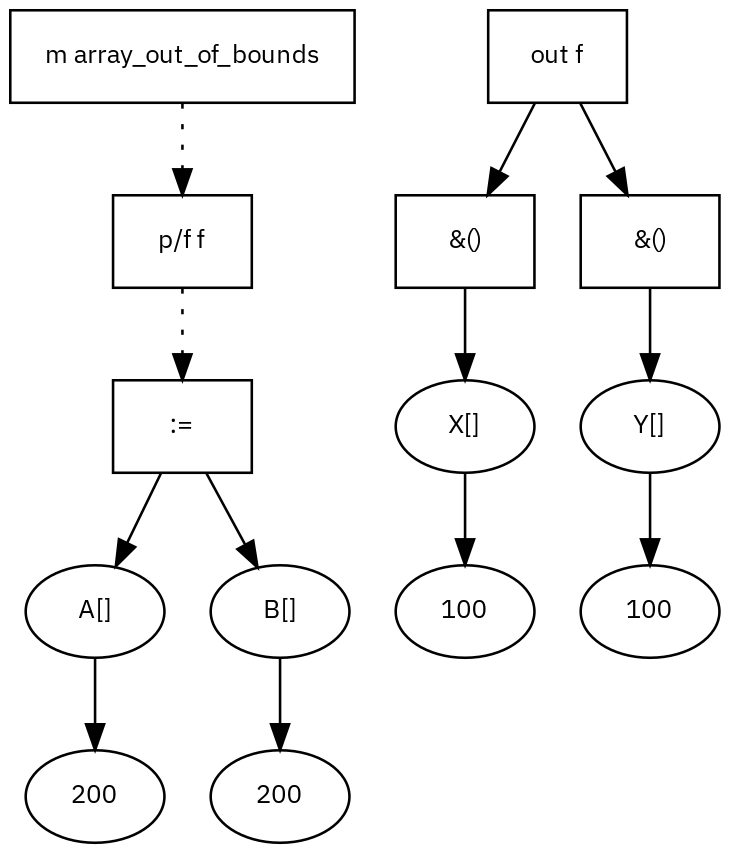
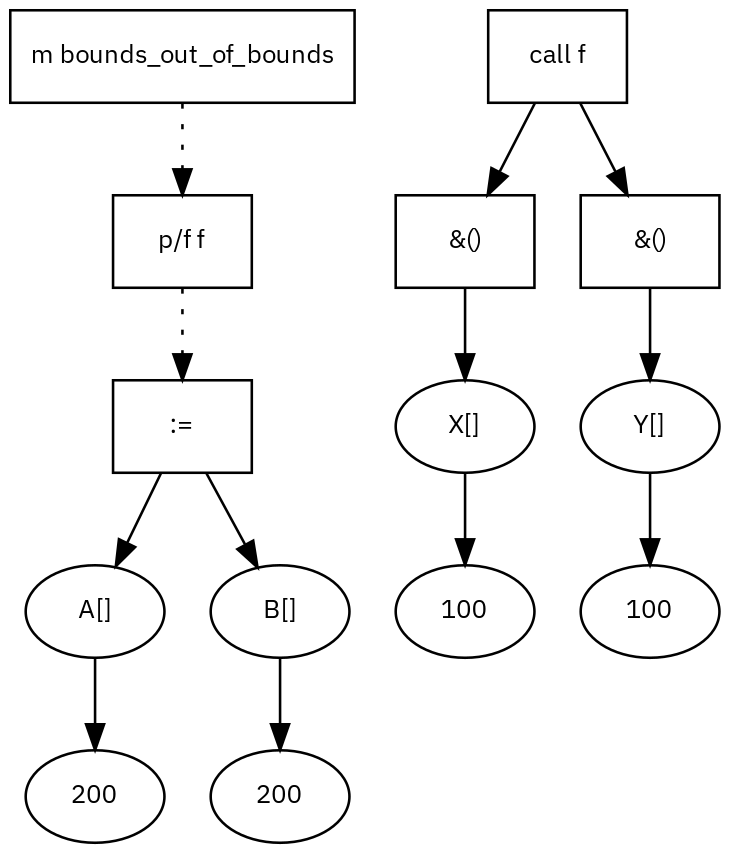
(182, 57) -> (182, 57)
(558, 57) -> (558, 57)
